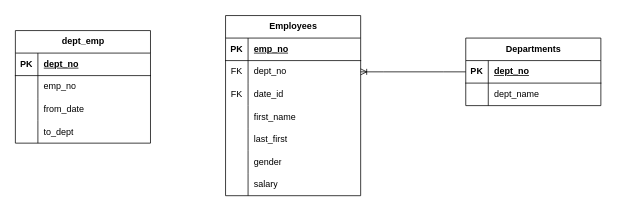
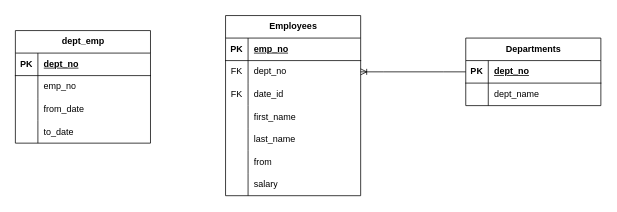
(62, 132) -> (62, 132)
(277, 139) -> (275, 139)
(269, 162) -> (264, 162)
